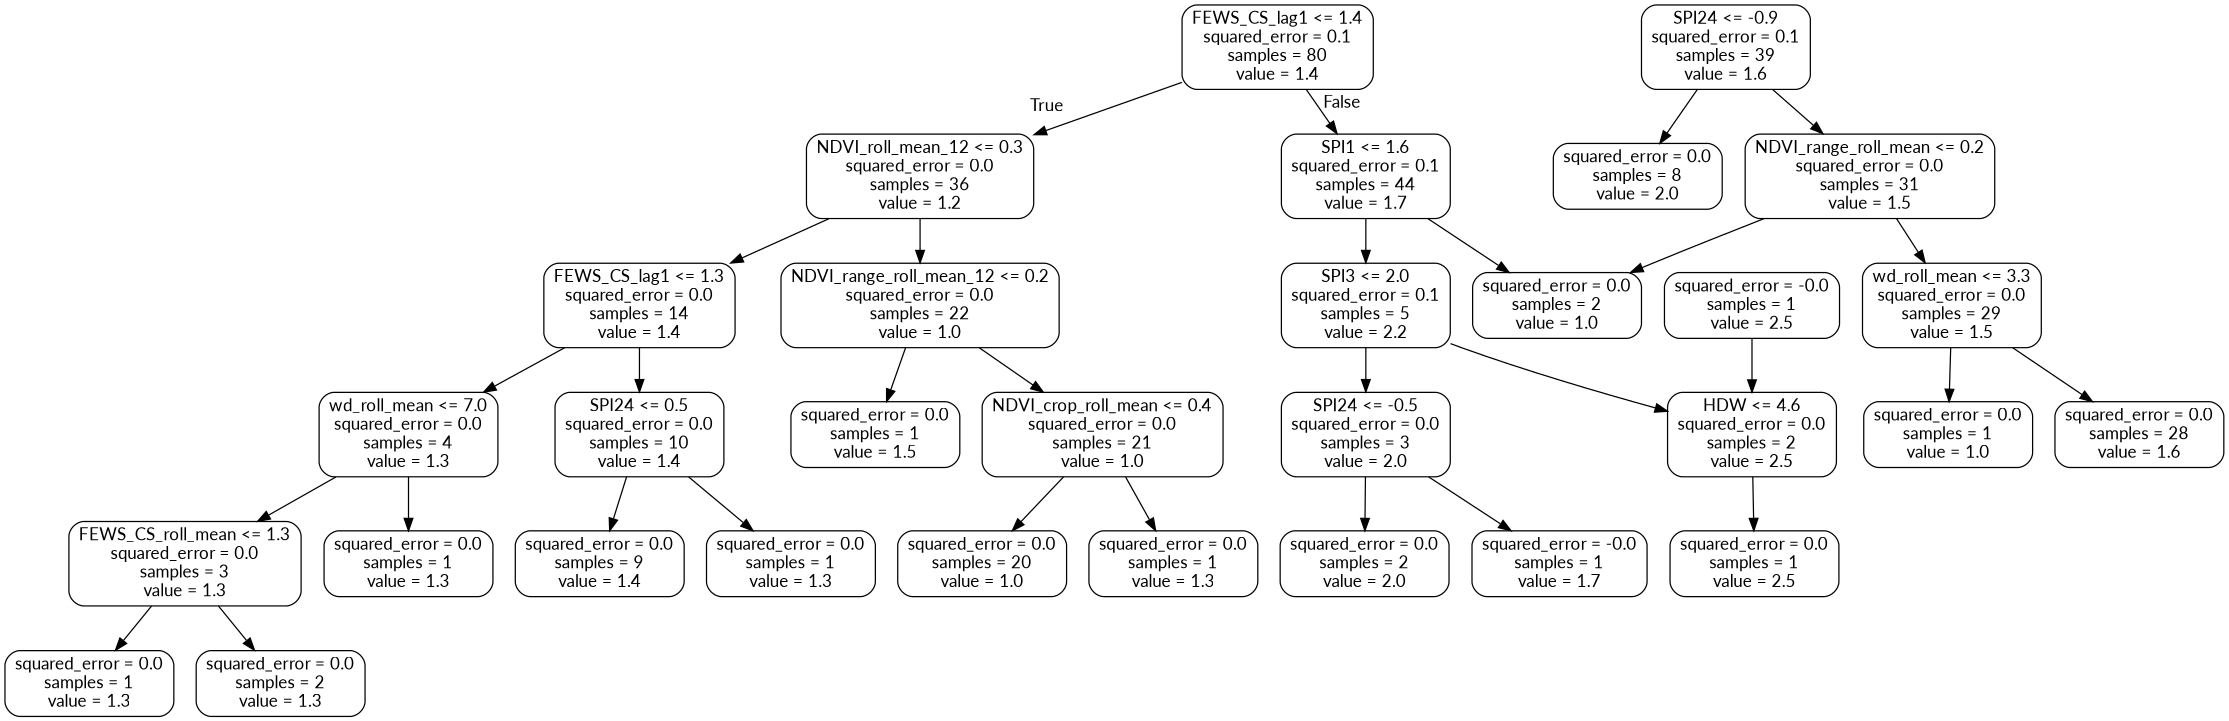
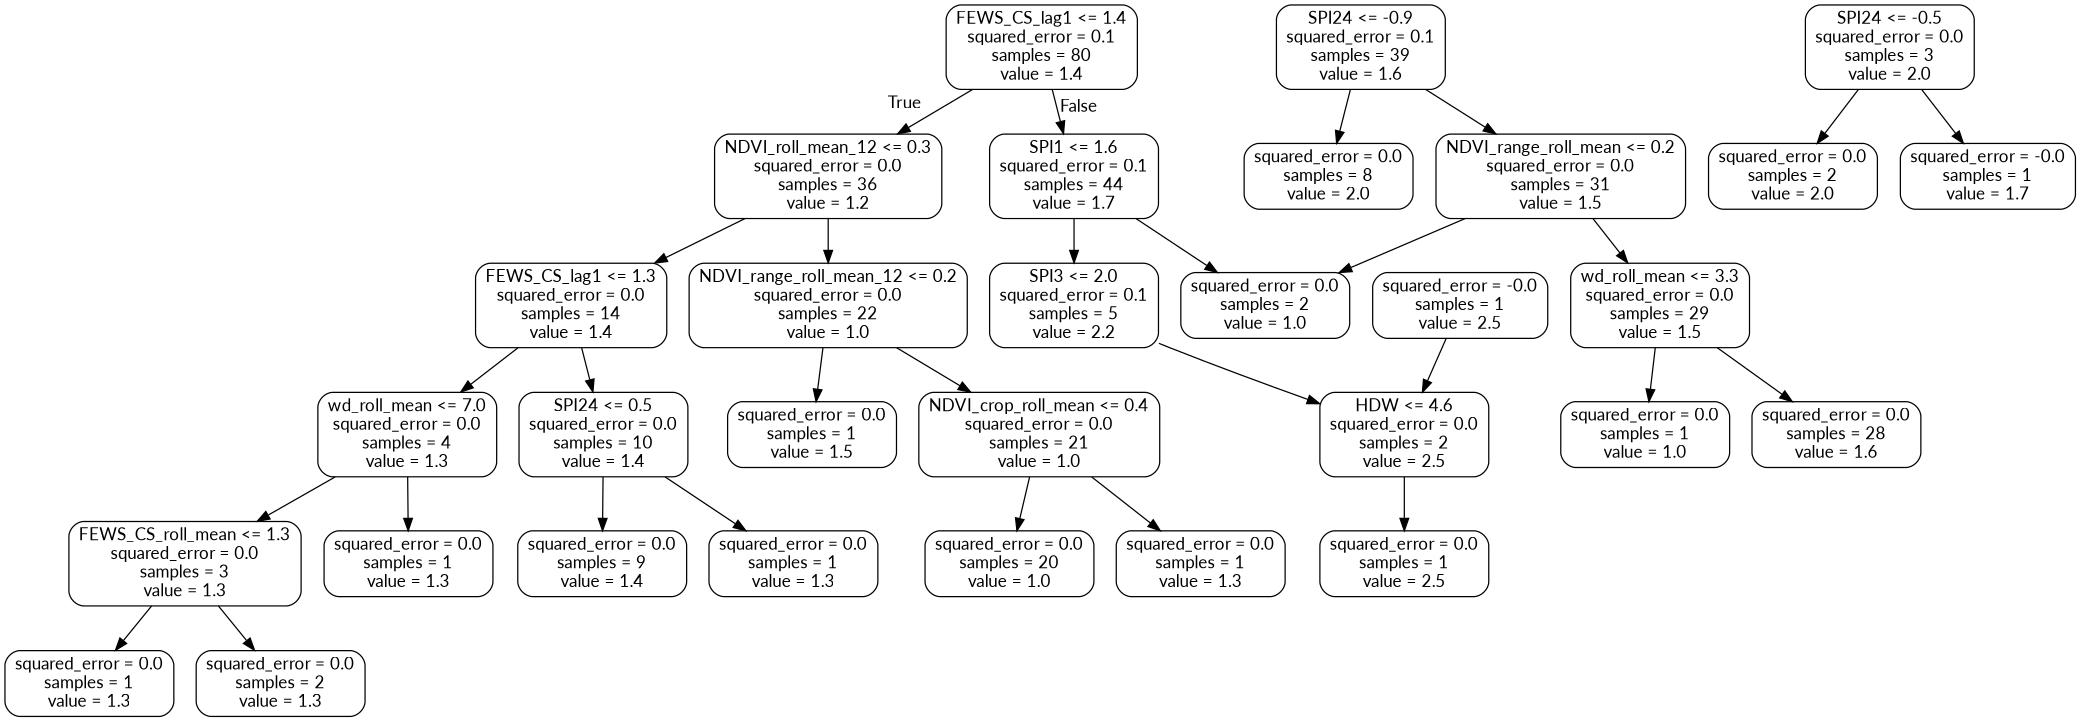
(1366, 364) -> none
